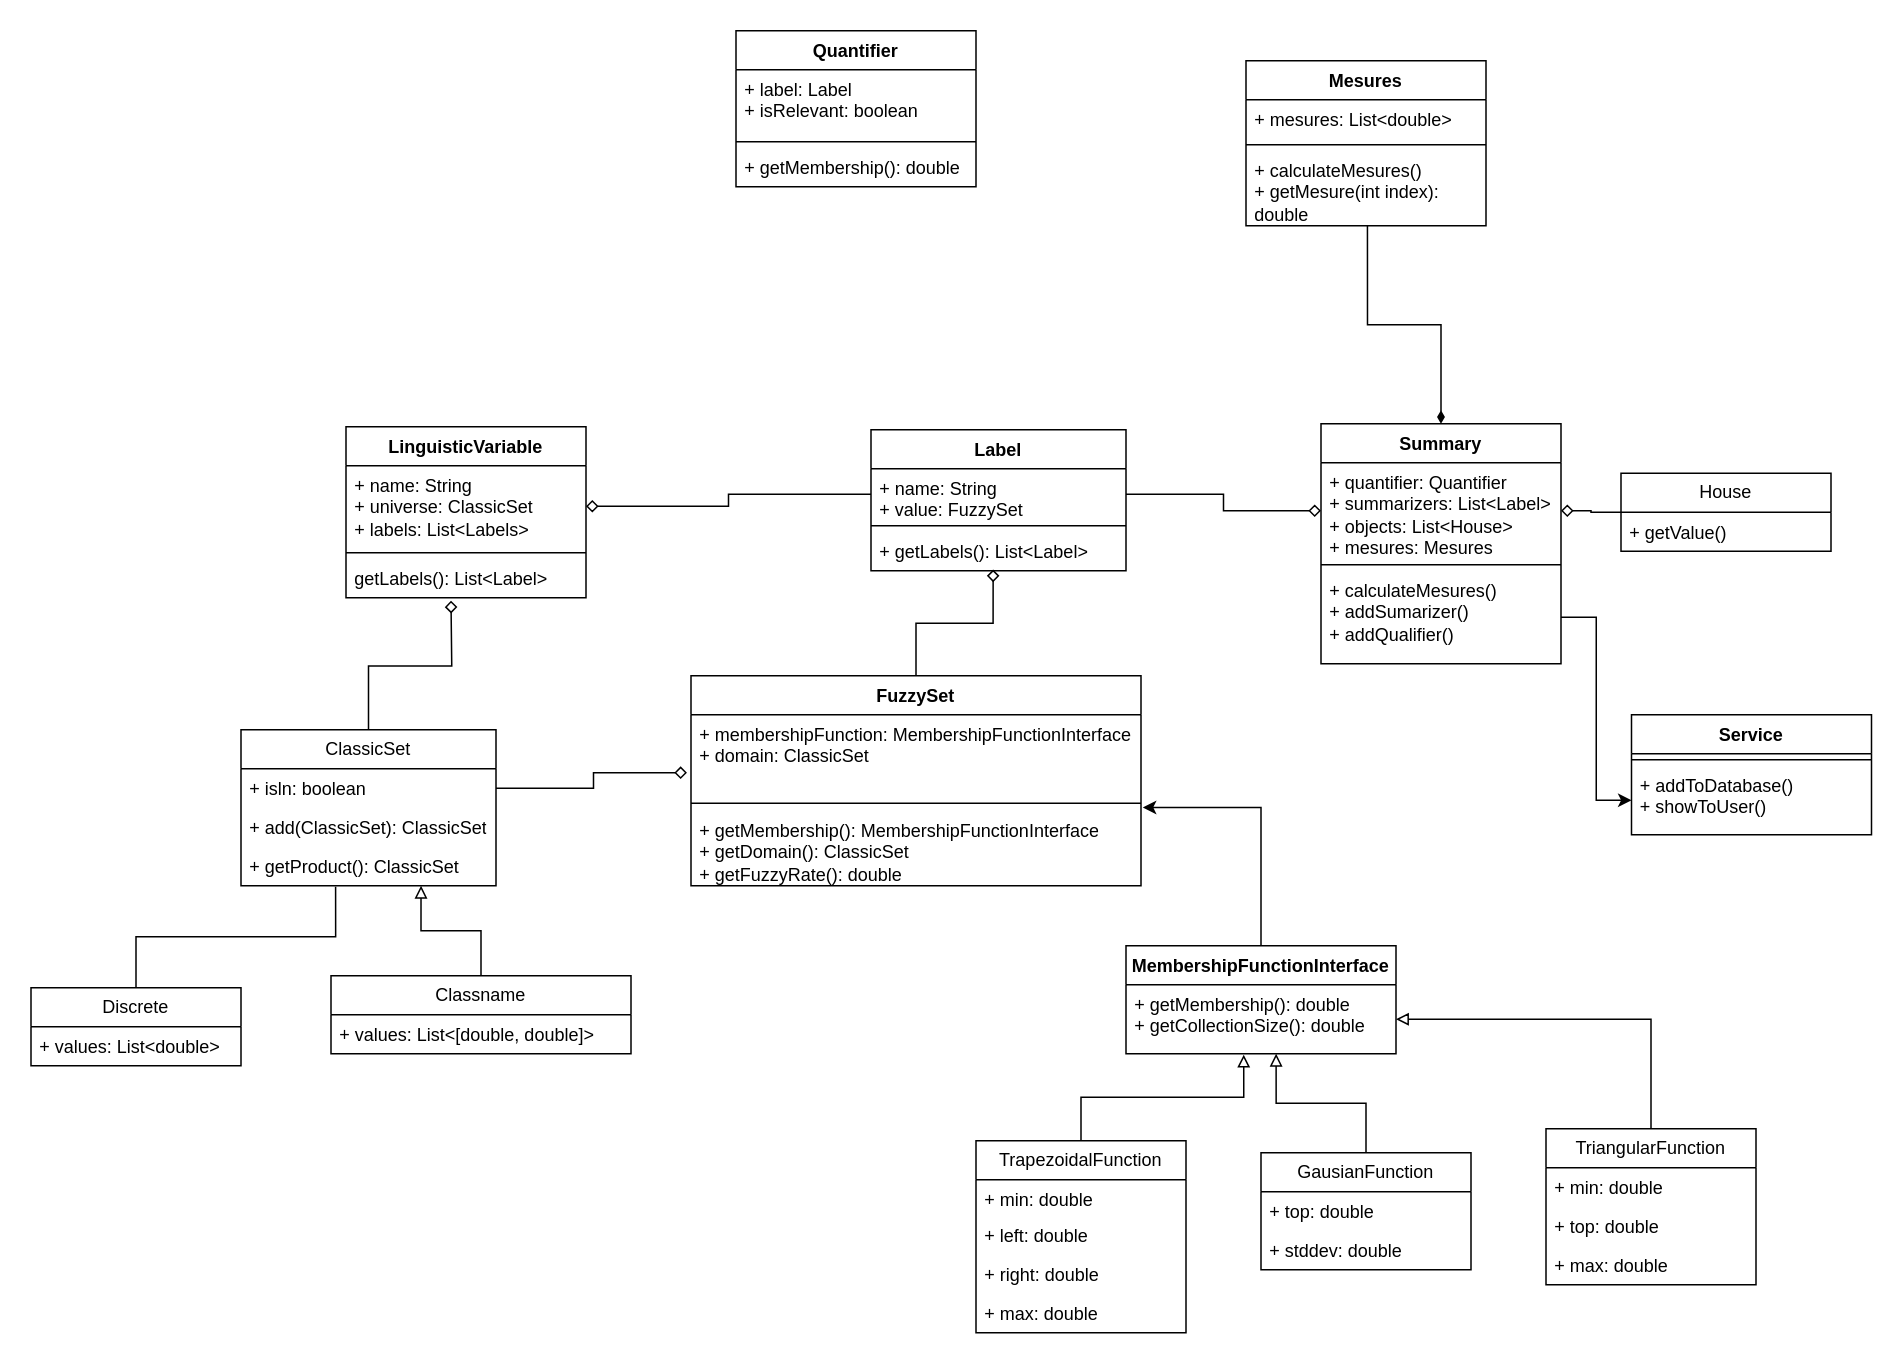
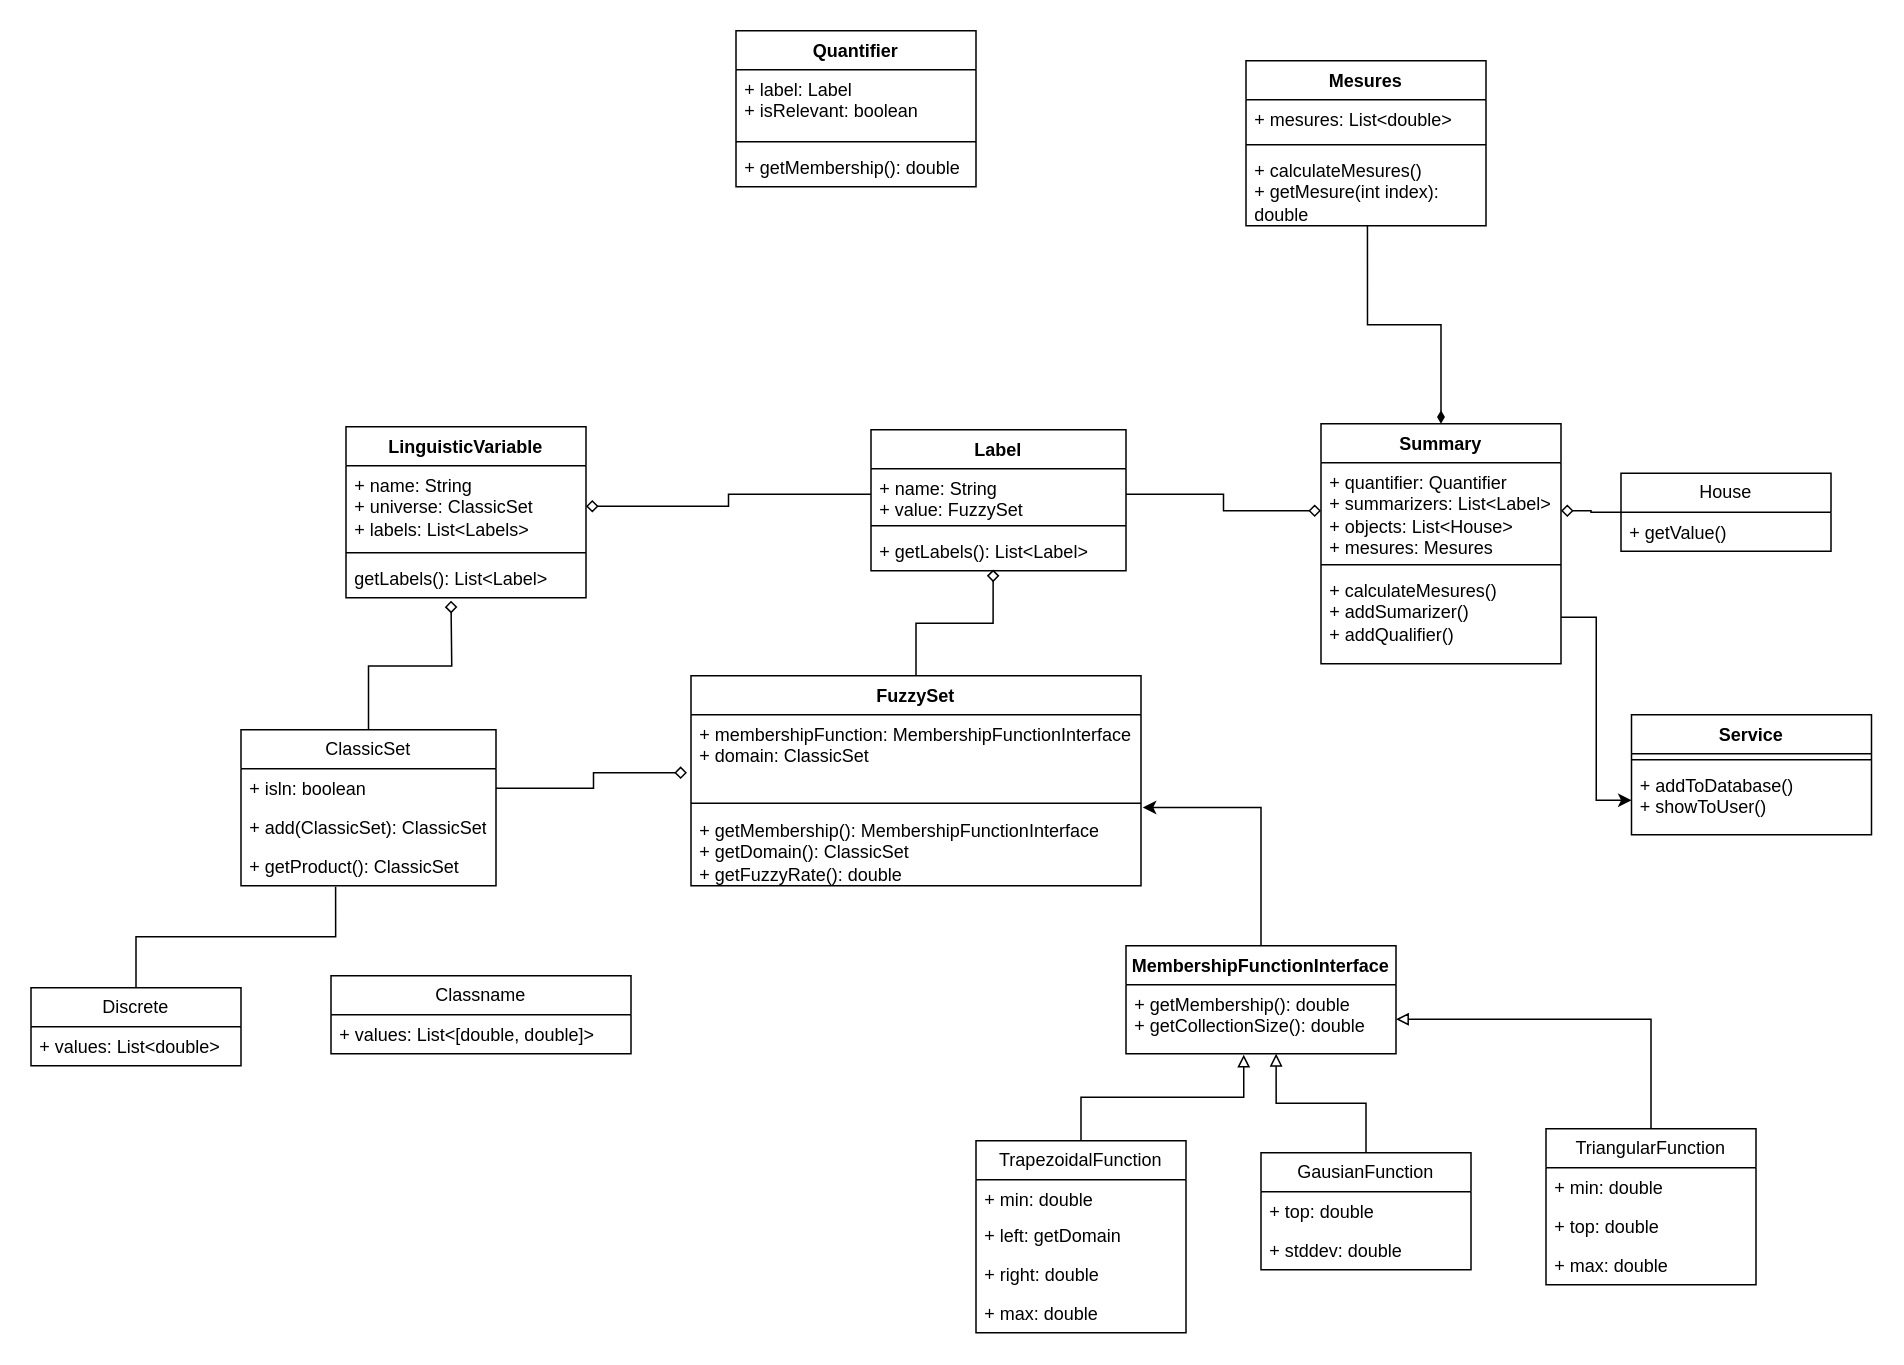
(456, 931) -> none
(1044, 1237) -> (1059, 1237)
